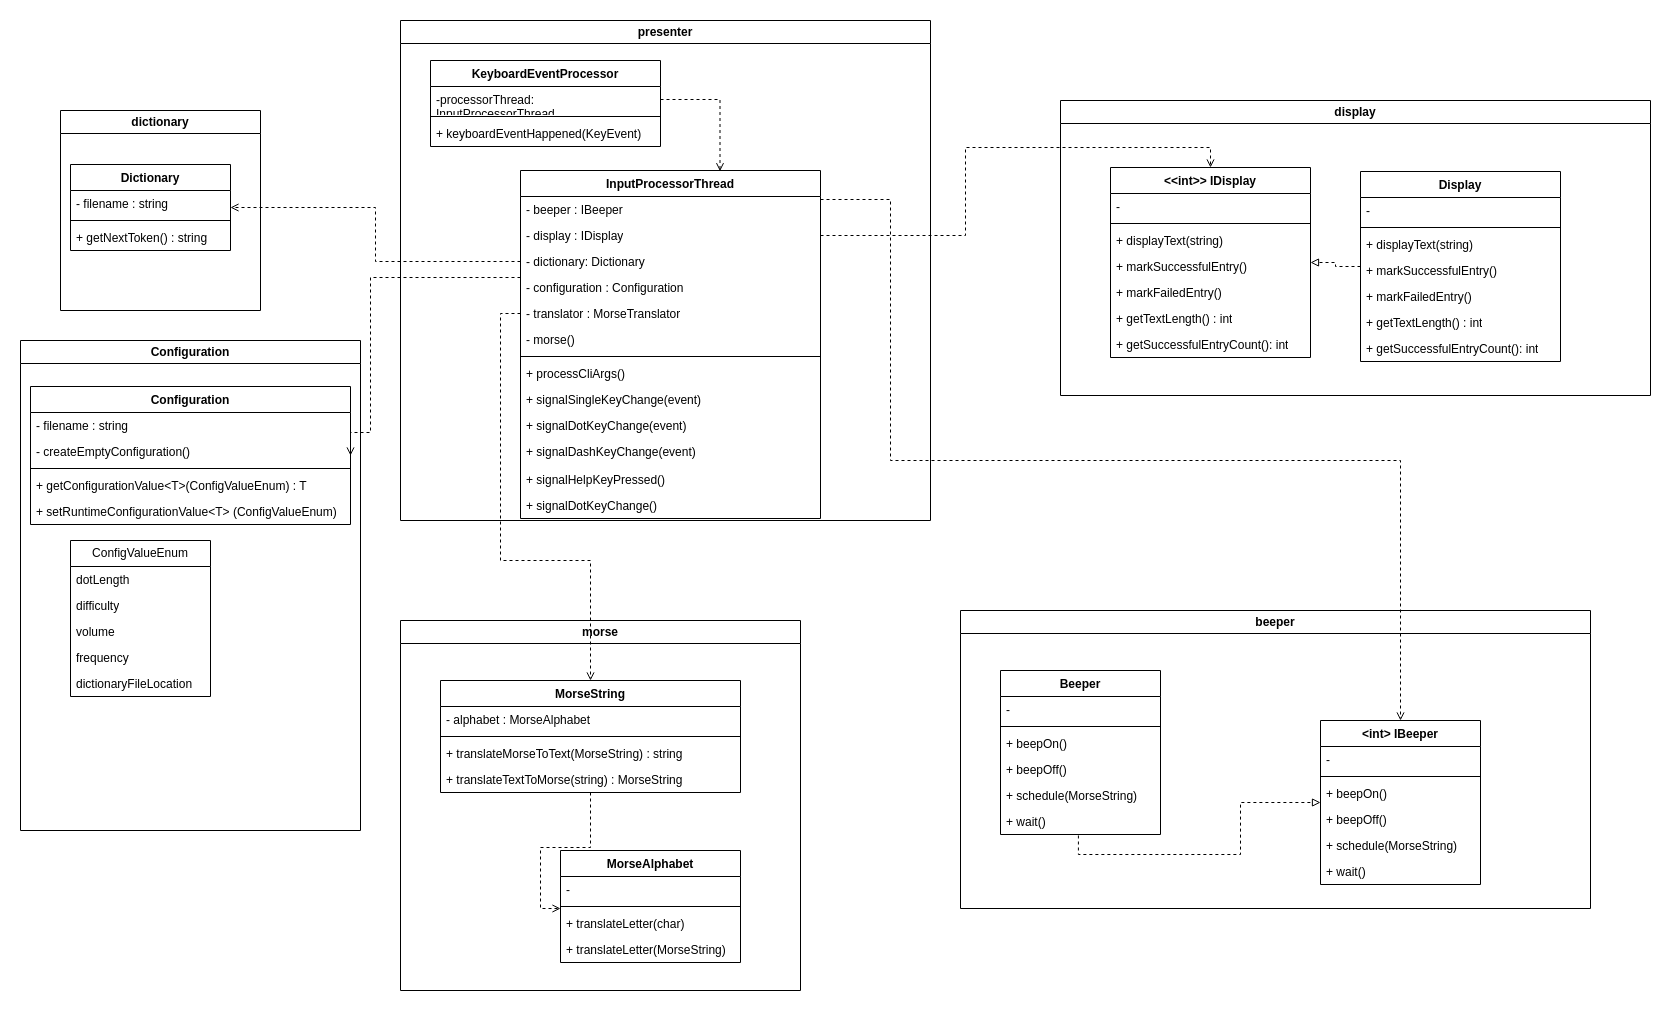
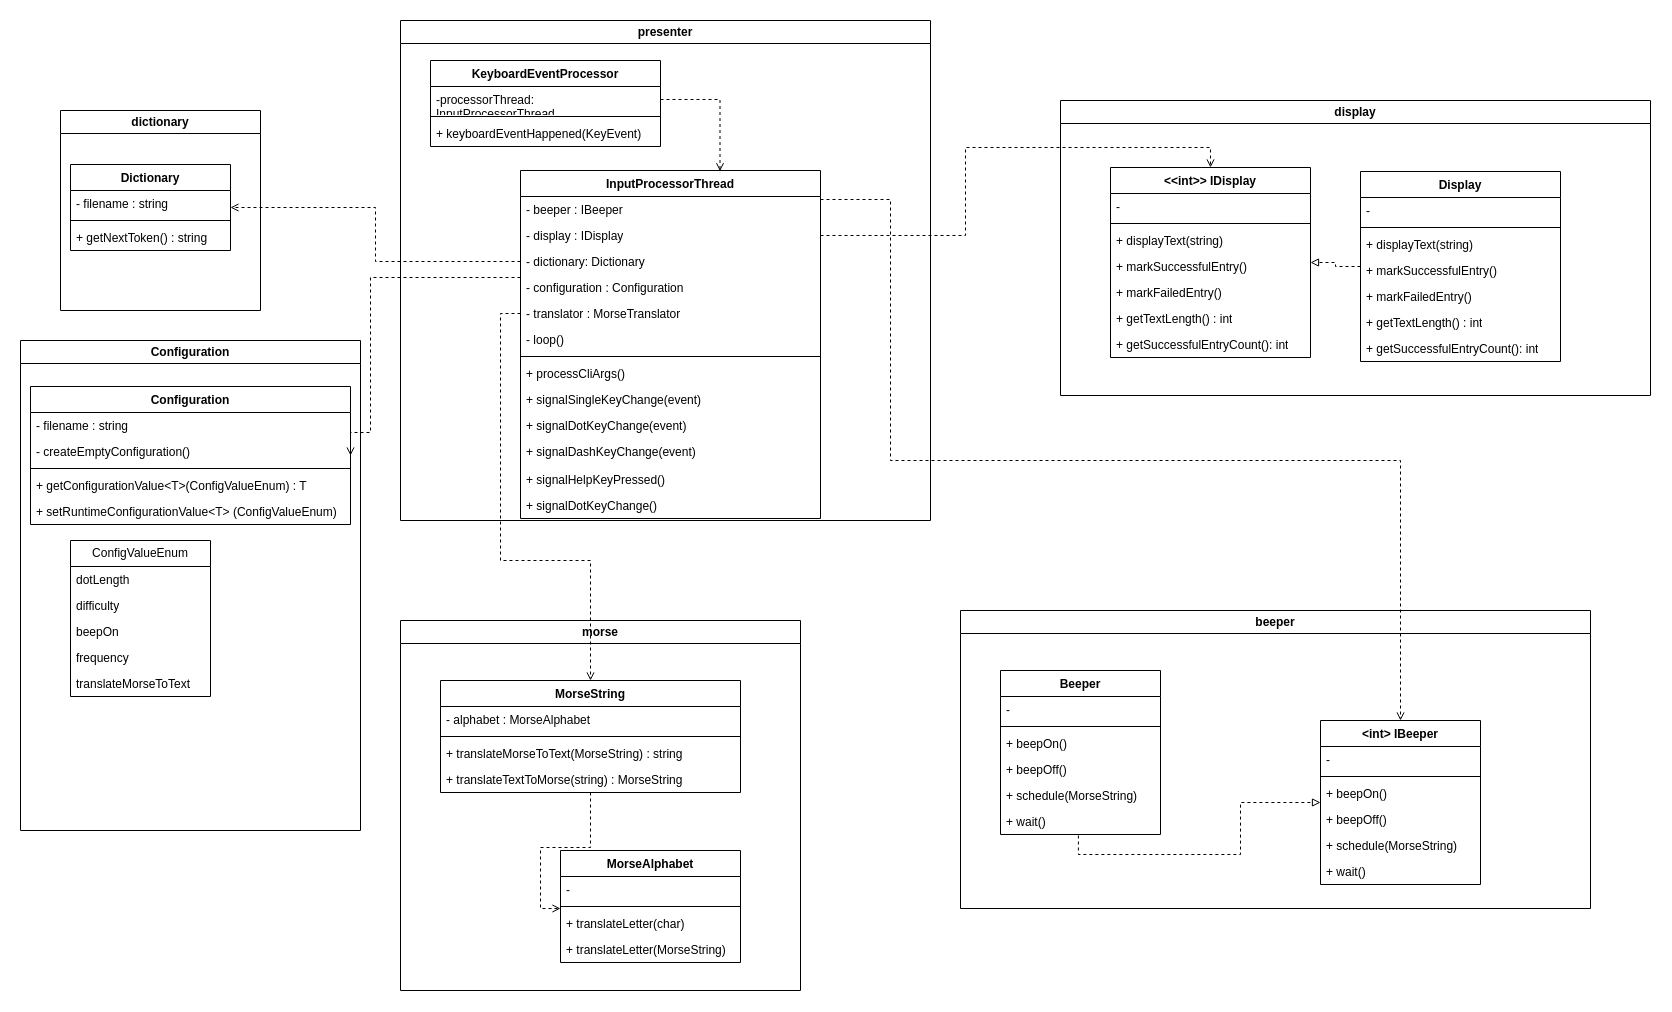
(555, 341) -> (550, 341)
(95, 633) -> (97, 633)
(142, 692) -> (142, 692)
